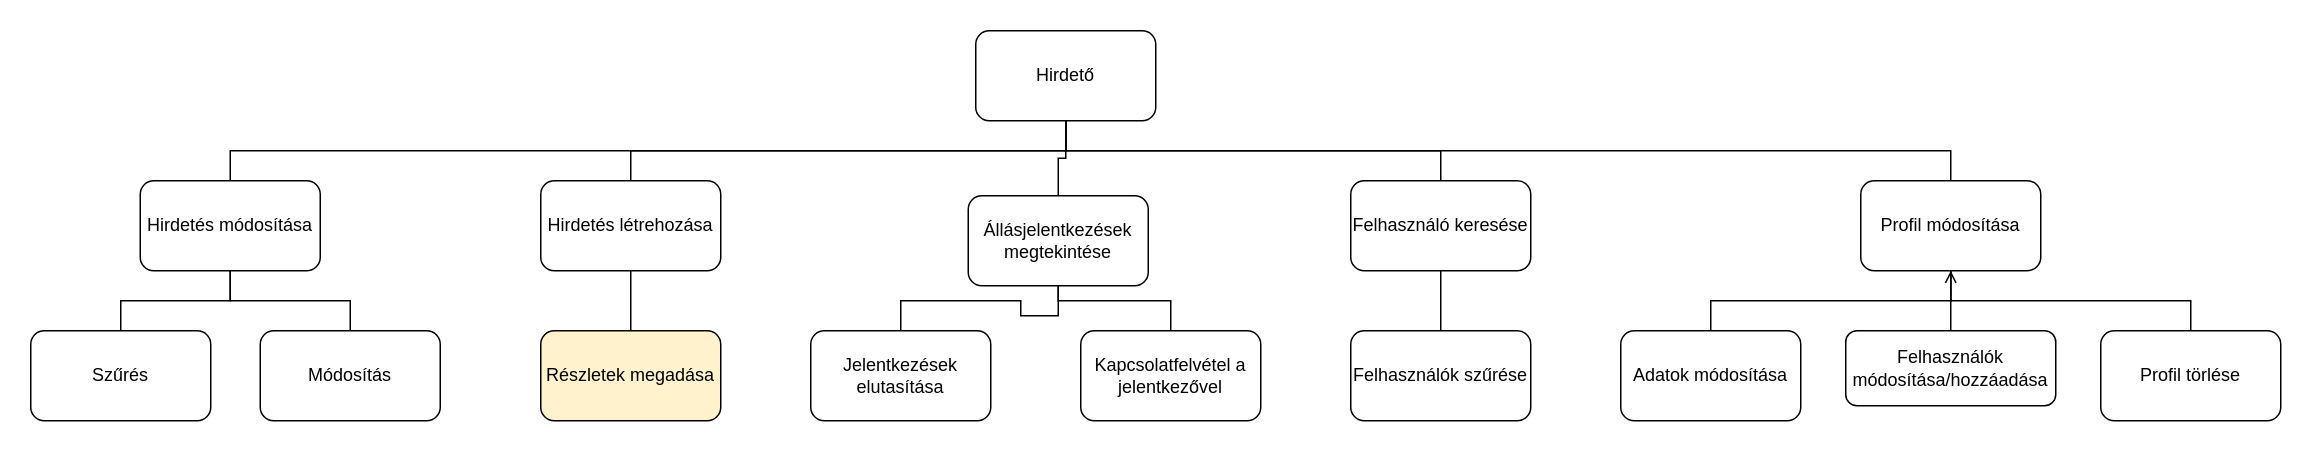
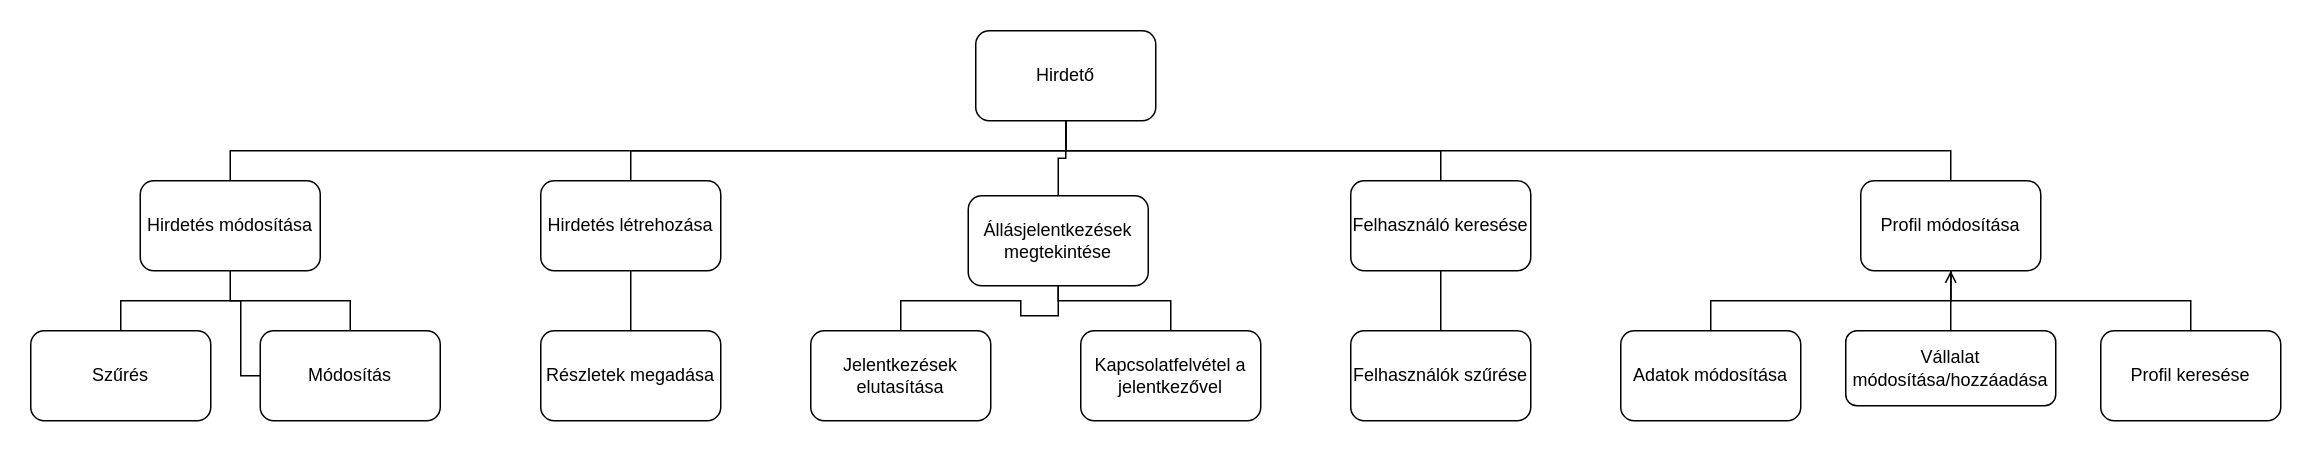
(228, 301) -> (241, 348)
(1951, 368) -> (1951, 368)
(631, 376) -> (631, 376)
(2191, 376) -> (2191, 376)
